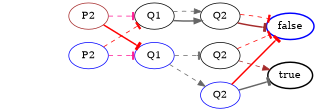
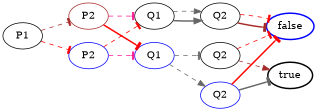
none -> (23, 36)
